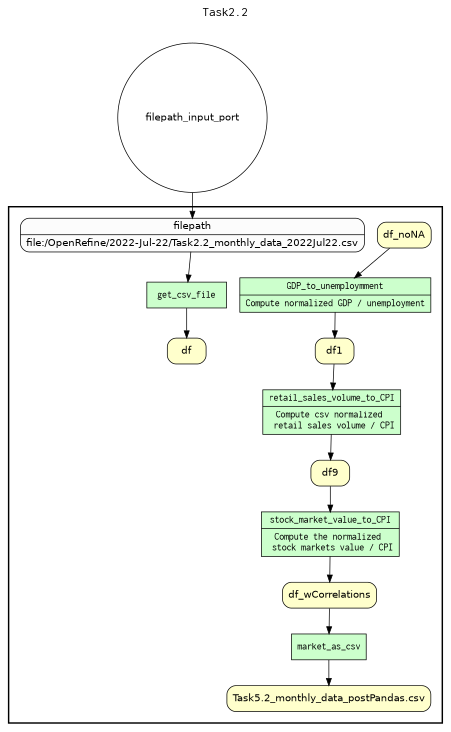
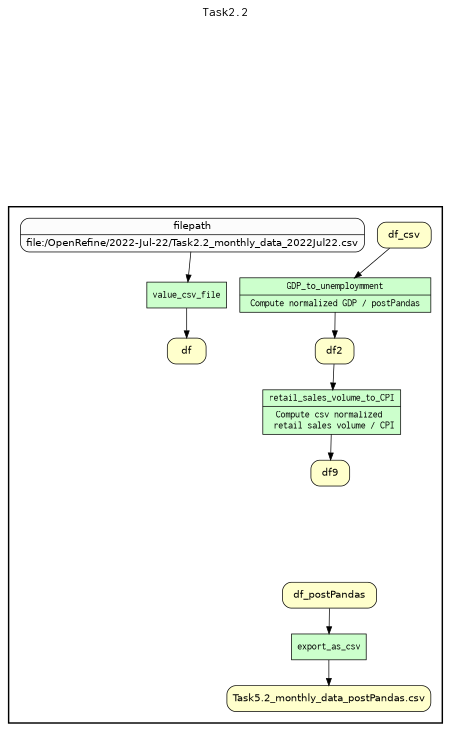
(192, 118) -> none
(404, 235) -> (404, 235)
(187, 295) -> (187, 295)
(335, 303) -> (335, 303)
(335, 351) -> (335, 351)
(330, 534) -> none
(330, 595) -> (330, 595)
(329, 647) -> (329, 647)
